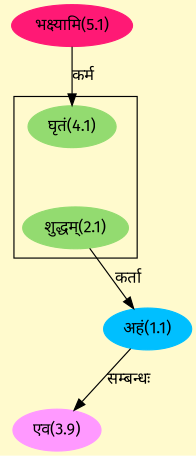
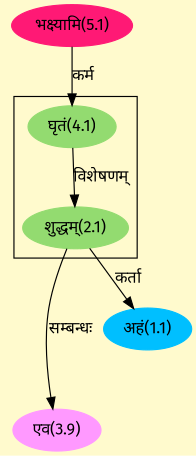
none -> (74, 171)
(106, 375) -> (47, 322)
